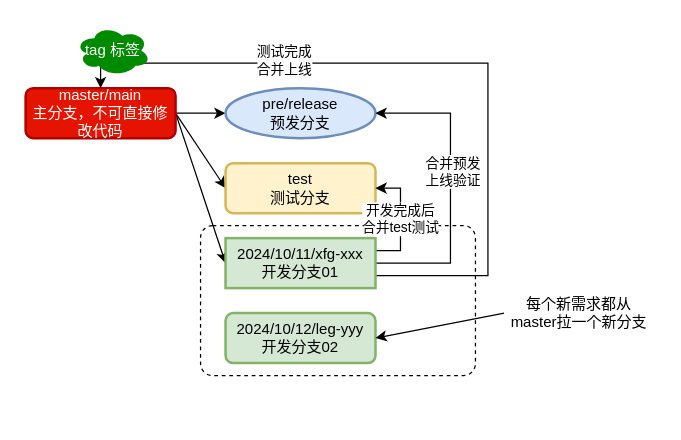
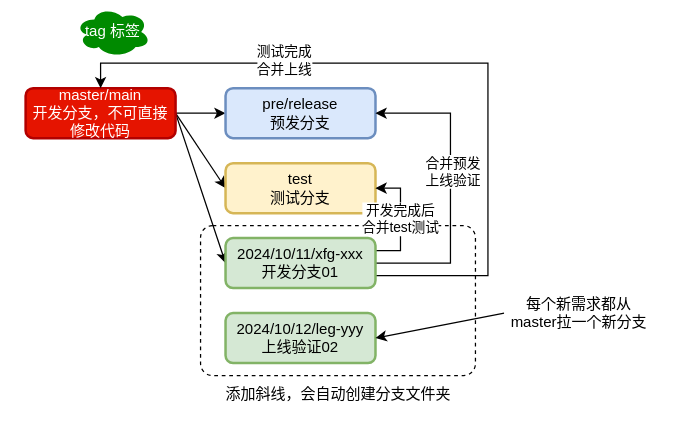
(113, 51) -> (113, 32)
(101, 113) -> (101, 113)
(301, 113) -> (301, 113)
(301, 263) -> (301, 263)
(301, 338) -> (301, 338)
none -> (338, 394)
